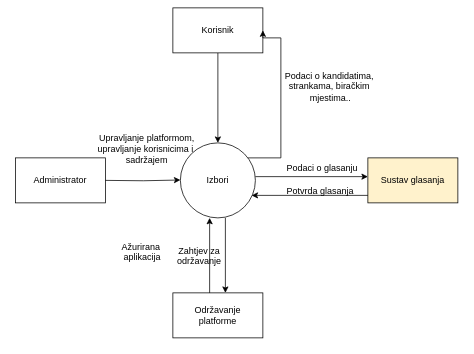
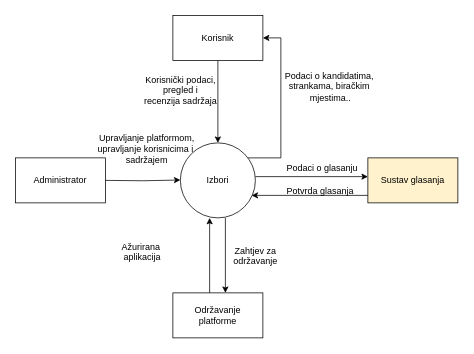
(218, 30) -> (218, 38)
none -> (180, 90)
(198, 255) -> (255, 255)
